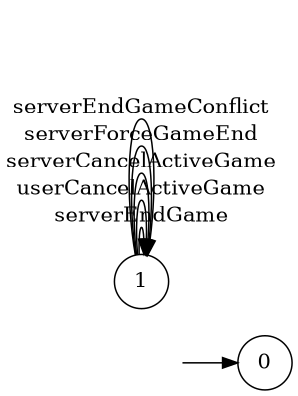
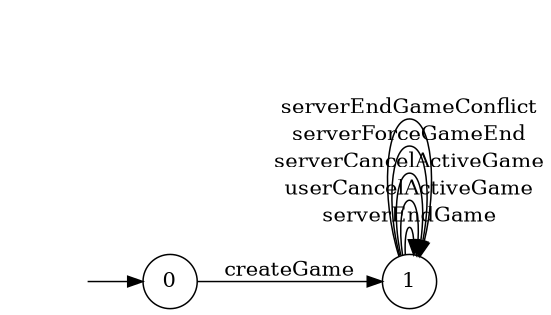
none -> (282, 282)
